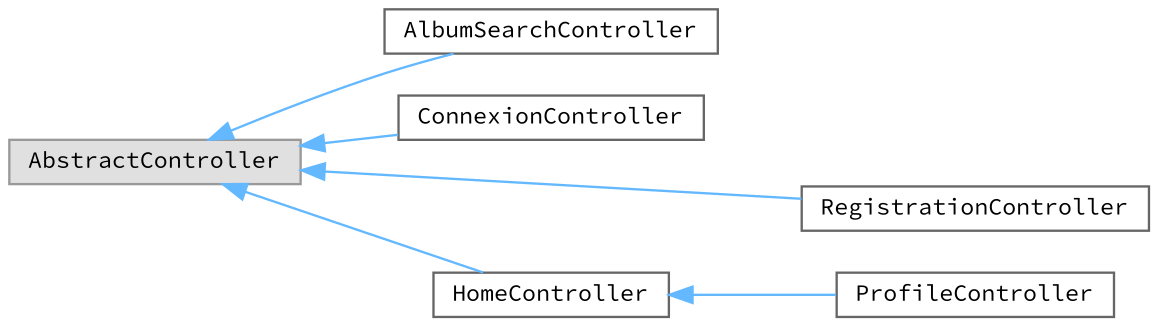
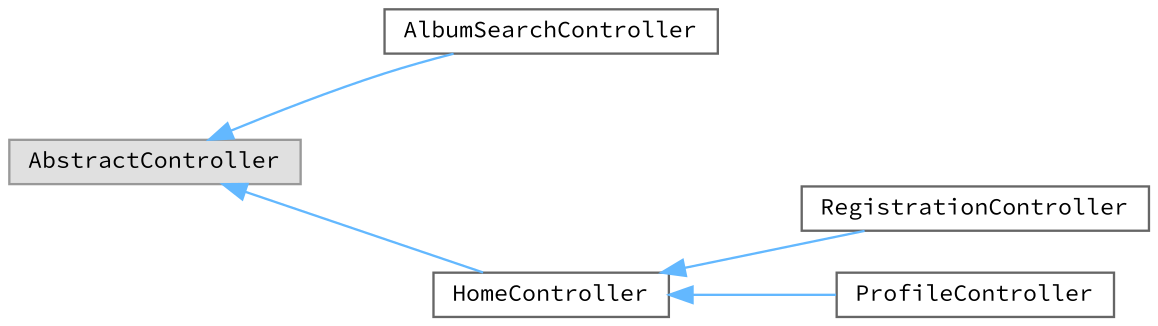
(551, 118) -> none
(563, 185) -> (775, 249)
